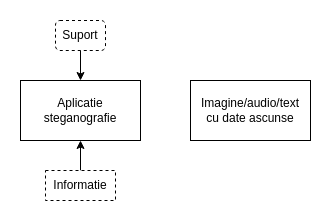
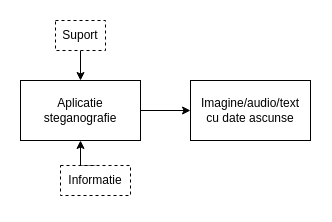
(81, 36) -> (81, 36)
none -> (162, 111)
(81, 186) -> (96, 181)
